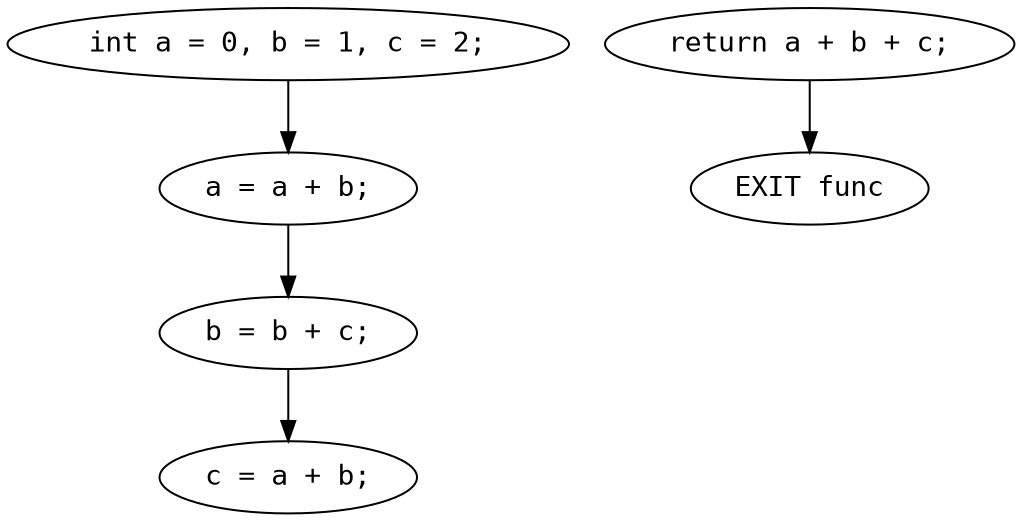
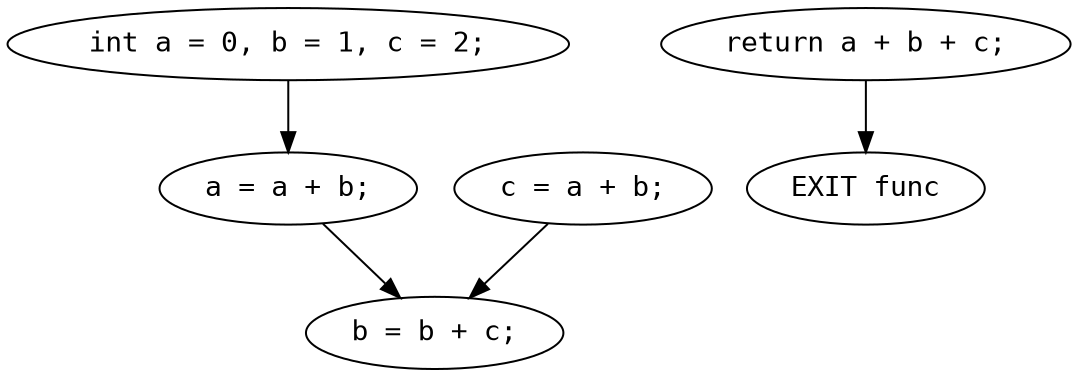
(288, 395) -> (516, 254)
